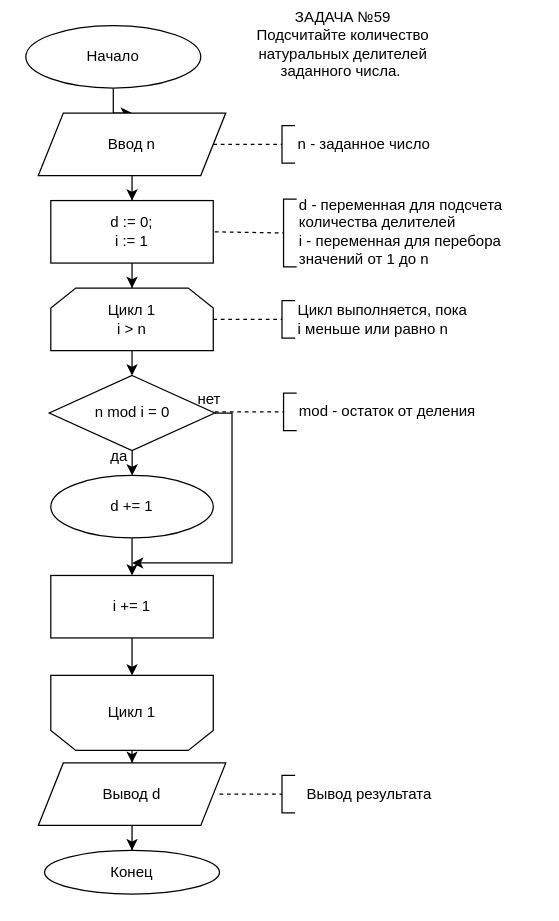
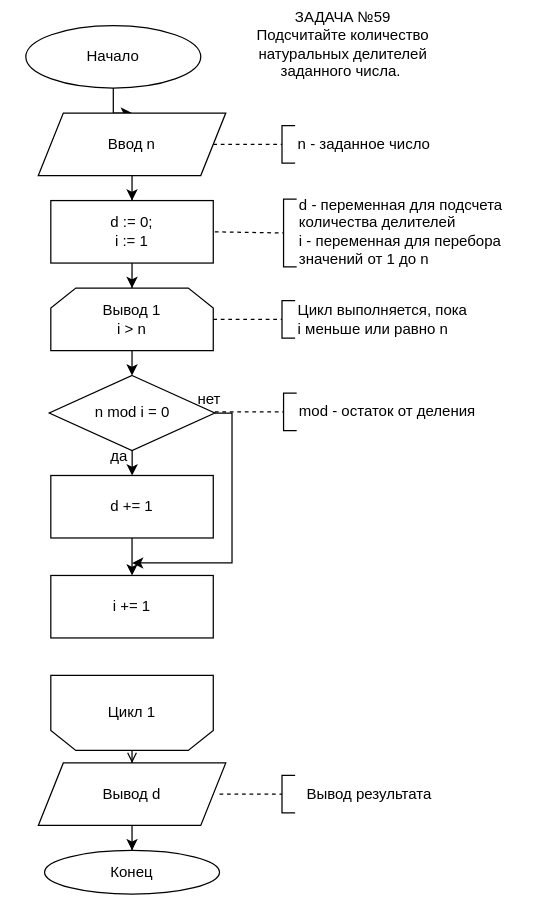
(132, 319) -> (132, 319)
(132, 507) -> (132, 507)
(132, 661) -> none
(132, 753) -> (132, 754)
